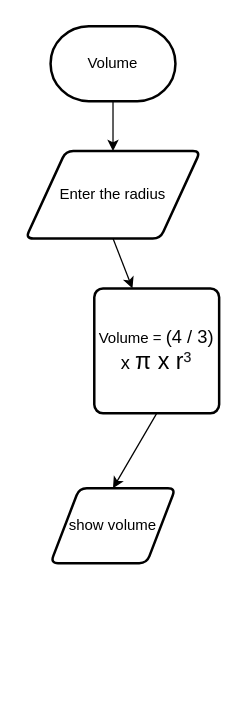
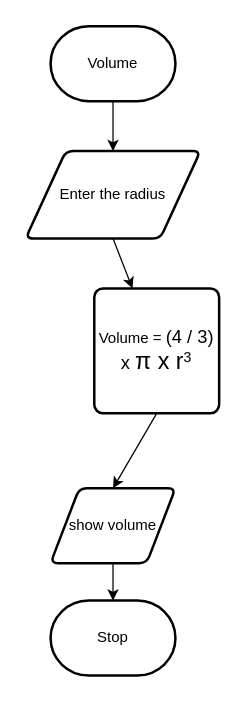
none -> (113, 577)
none -> (113, 638)
